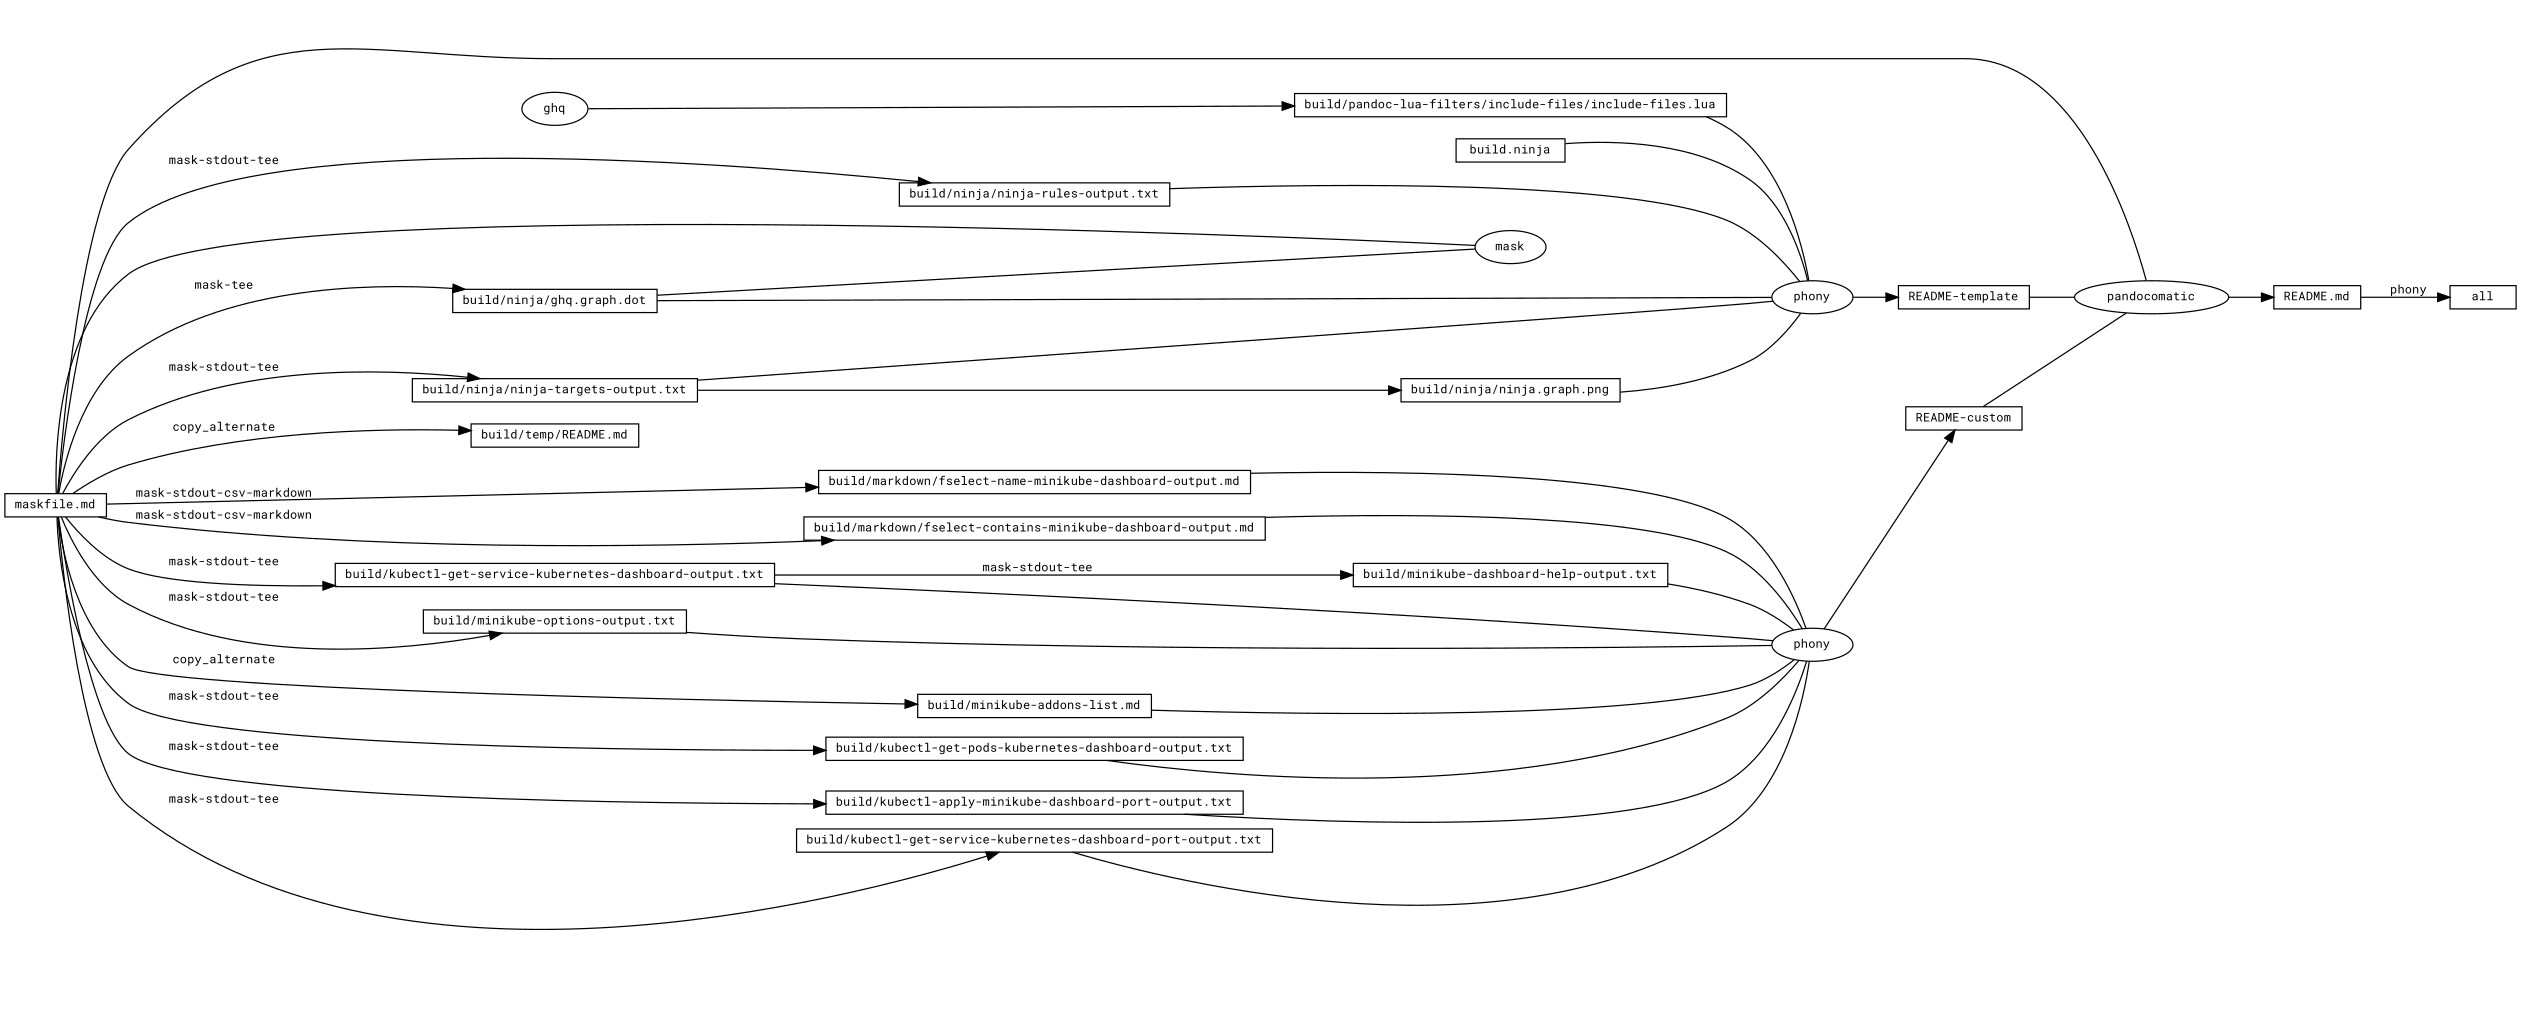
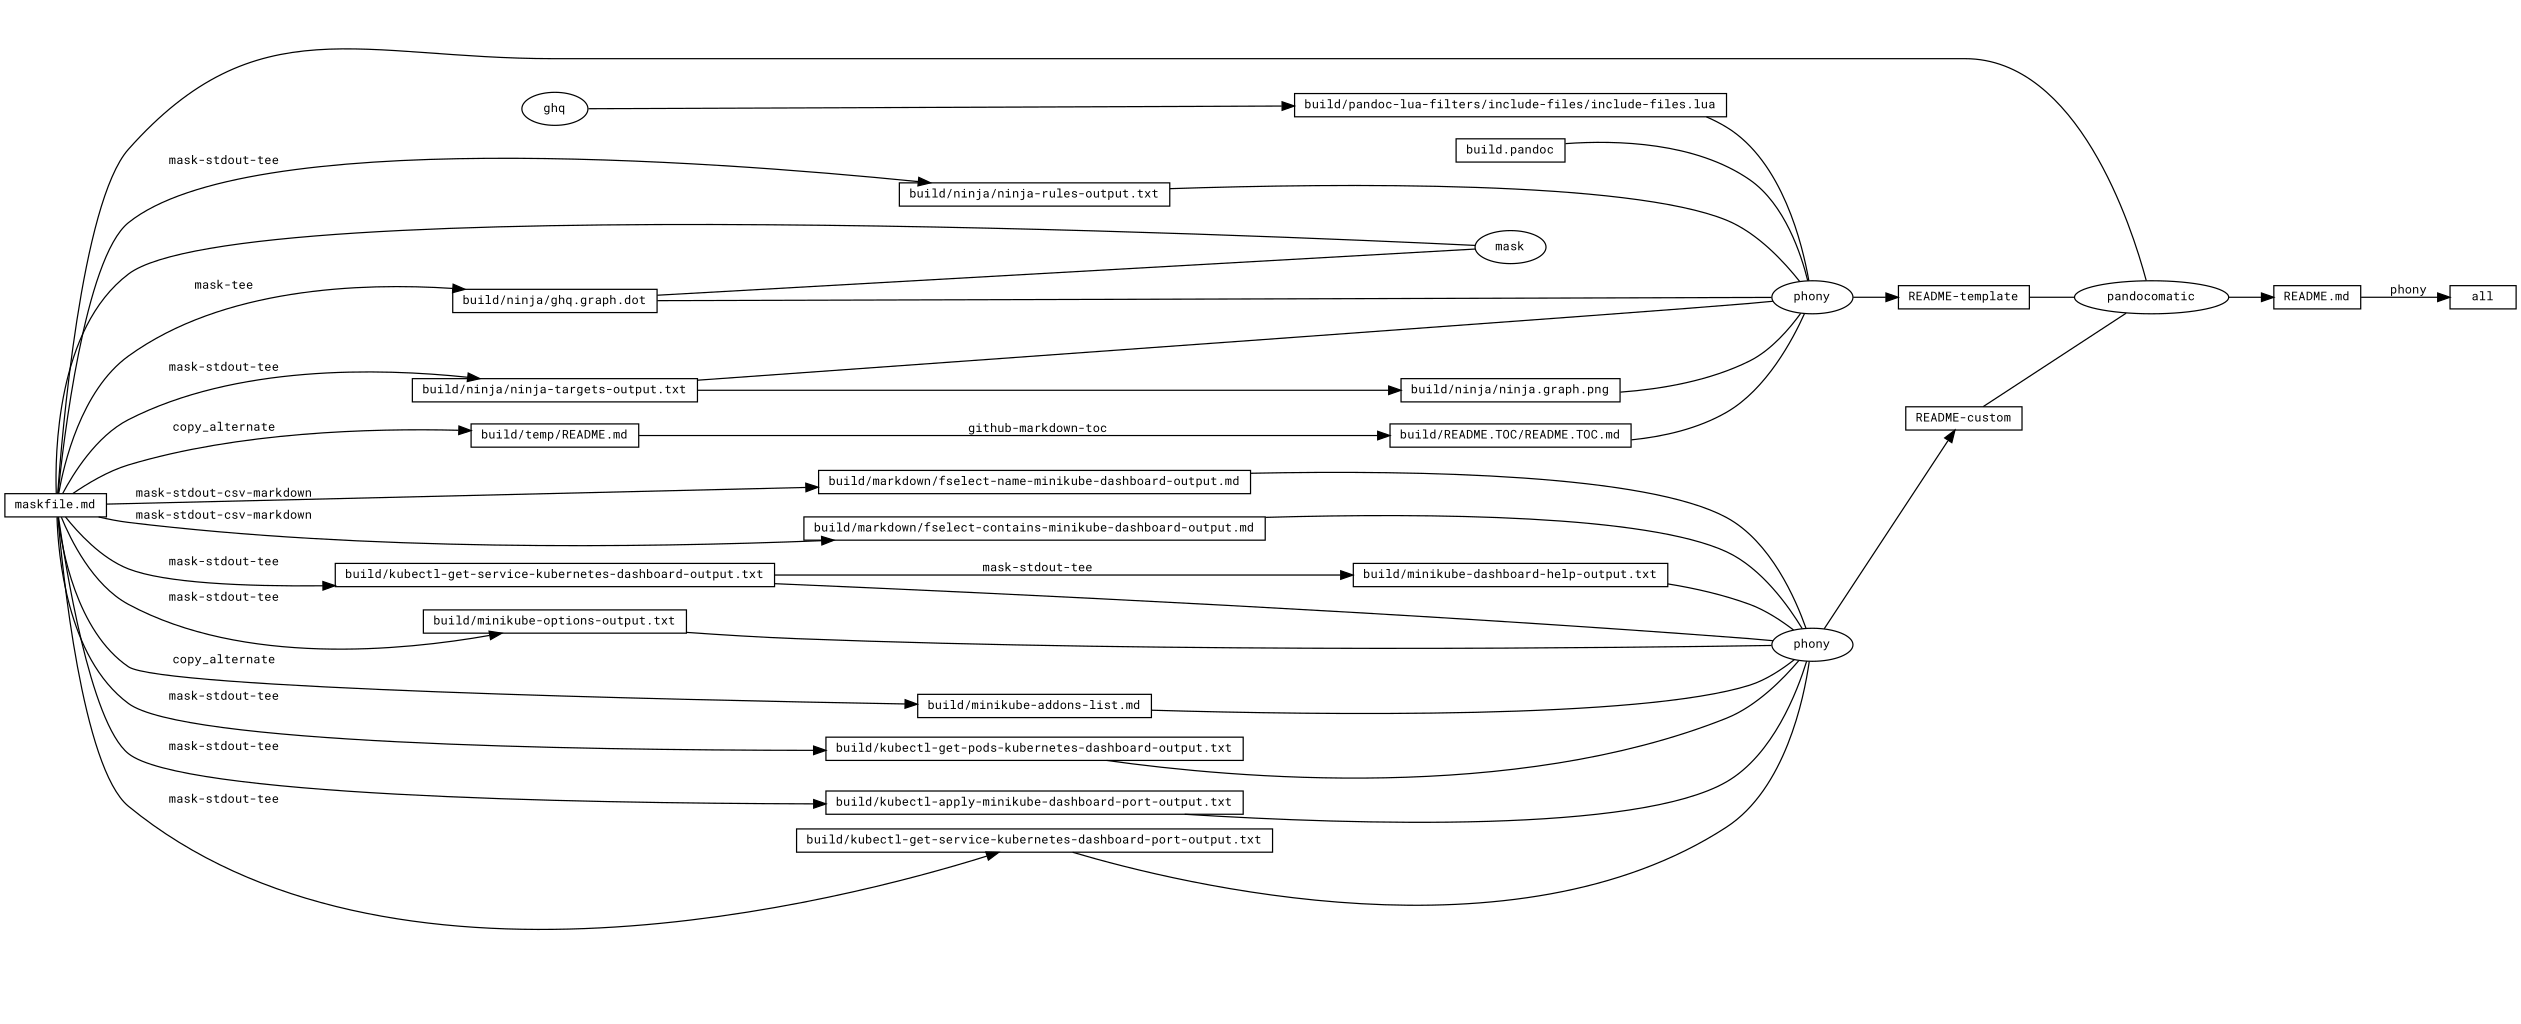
(1511, 150) -> (1511, 150)
none -> (1511, 436)
